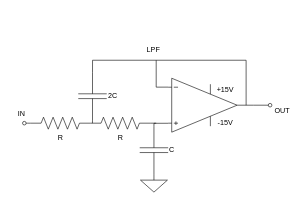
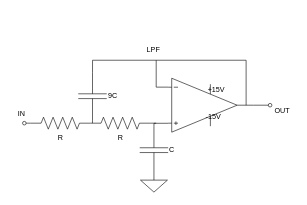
(225, 90) -> (216, 90)
(112, 96) -> (112, 96)
(225, 123) -> (213, 117)
